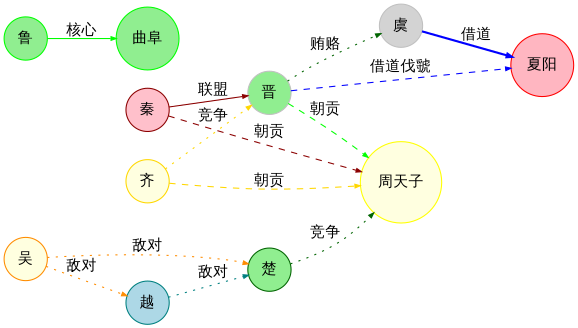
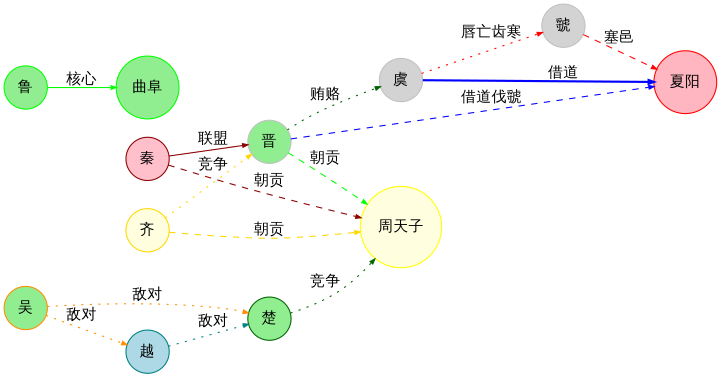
none -> (563, 26)
(26, 259) -> (26, 308)
